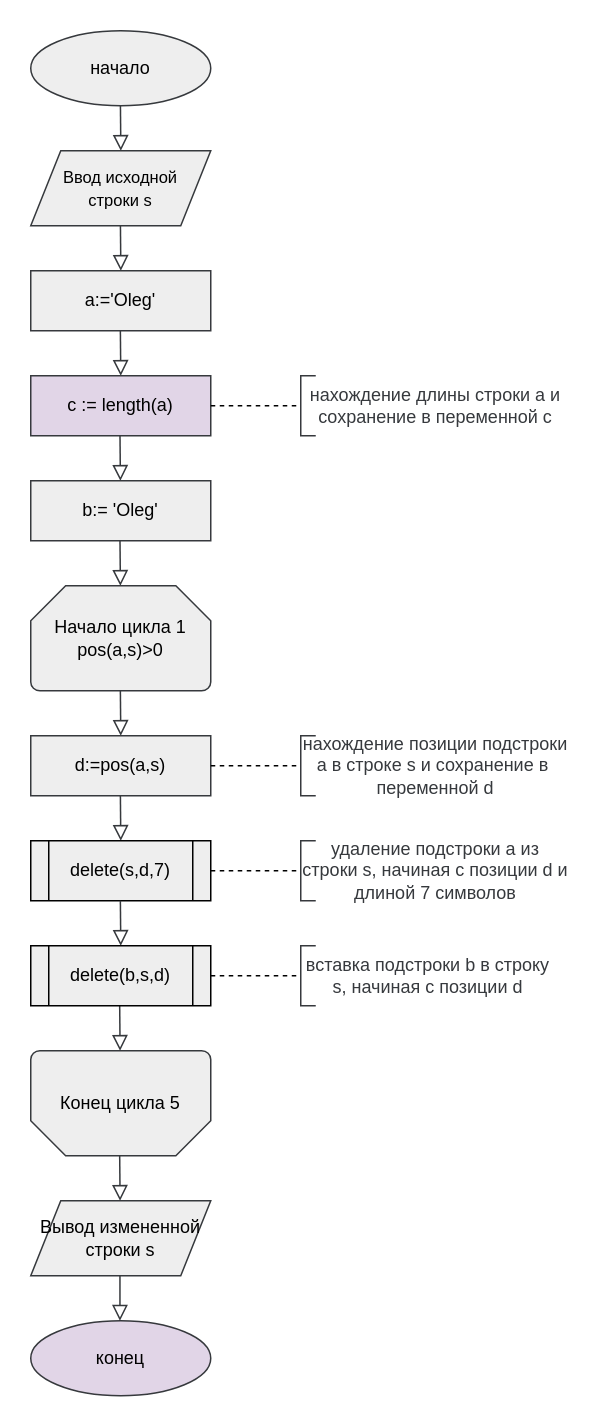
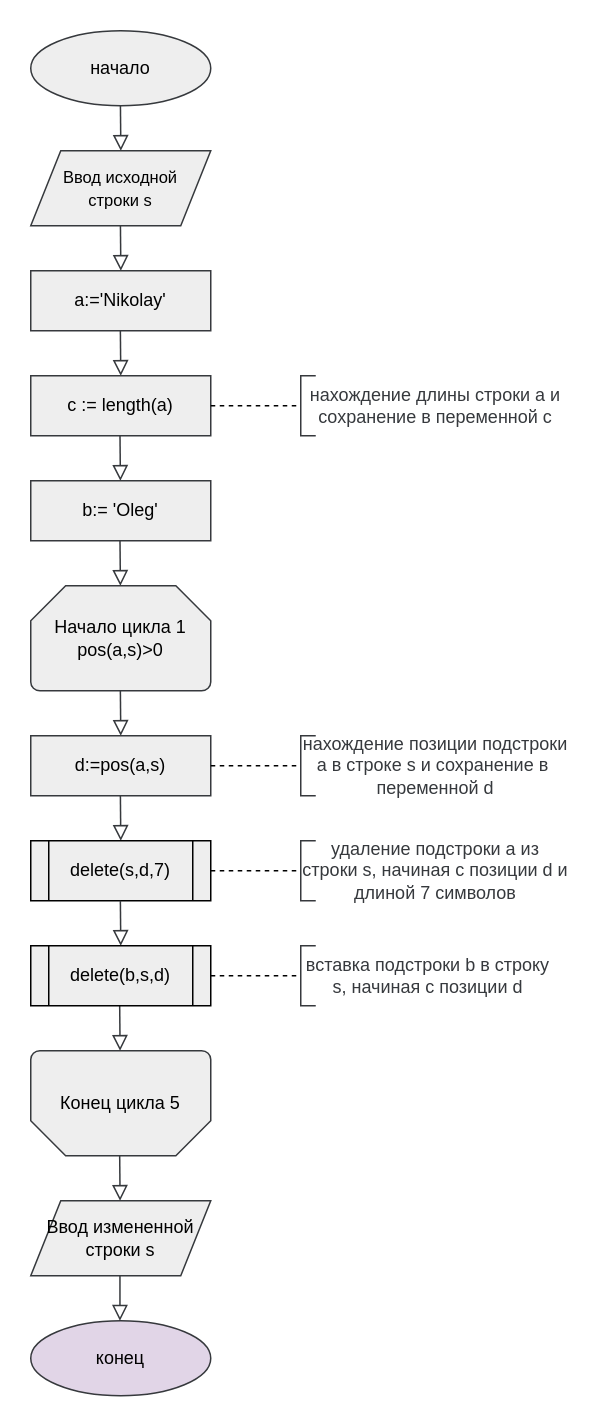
(121, 301) -> (121, 301)
(121, 406) -> (121, 406)
(121, 1238) -> (121, 1238)
